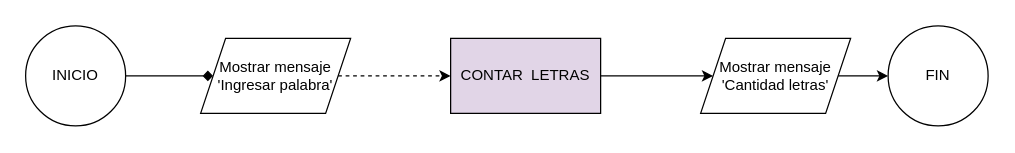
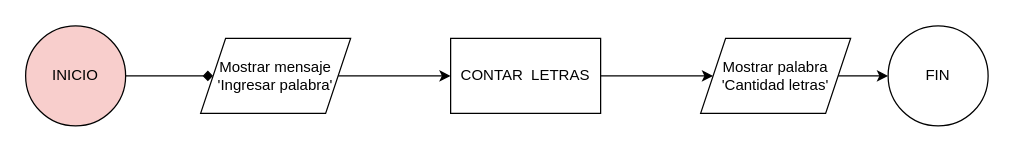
(76, 76) -> (76, 76)
(391, 76) -> (391, 76)
(526, 76) -> (526, 76)
(776, 76) -> (776, 76)
